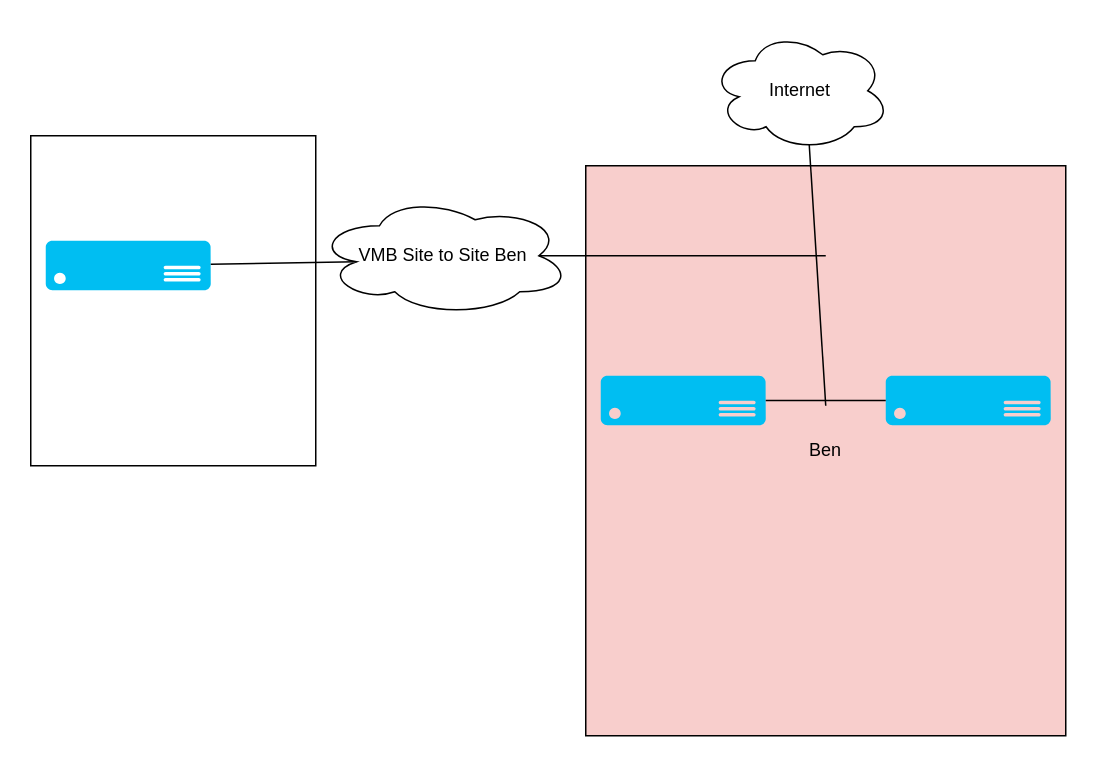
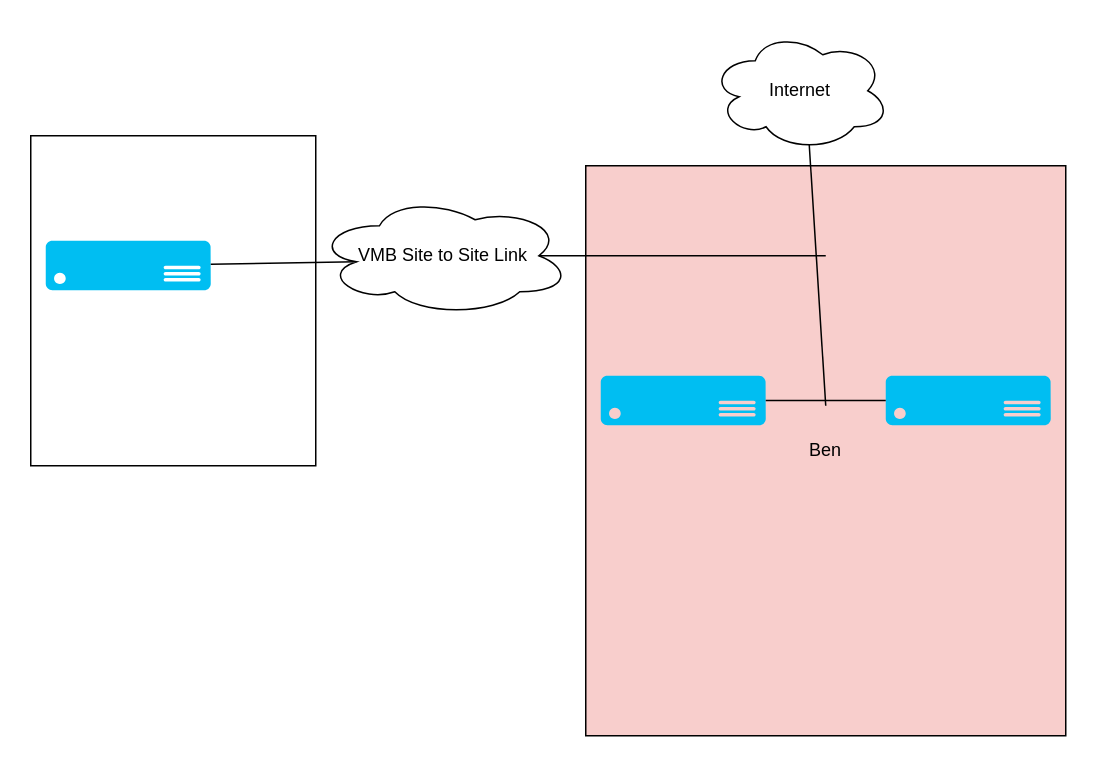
(443, 256) -> (443, 256)
